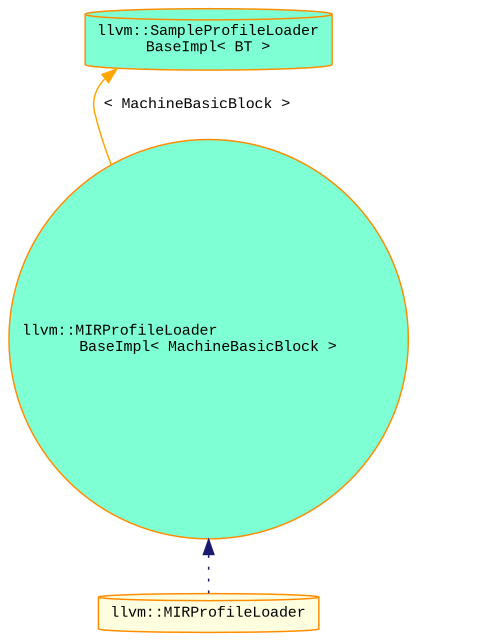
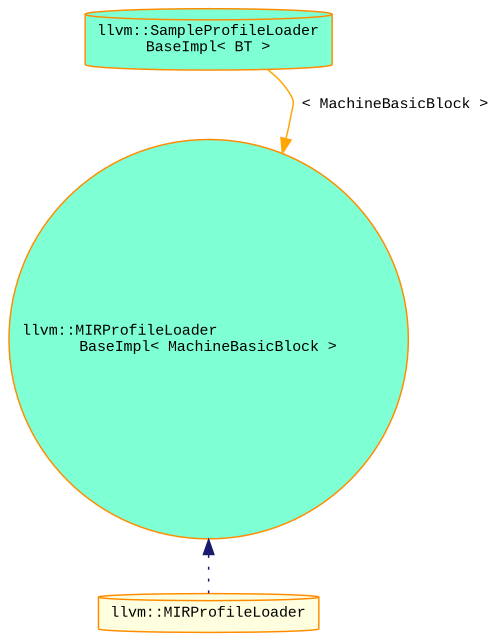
(97, 121) -> (293, 100)
